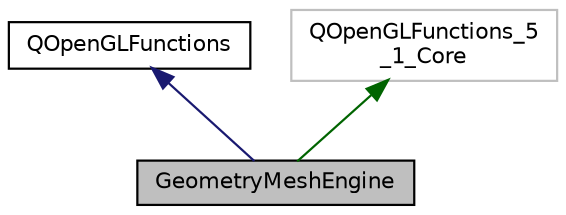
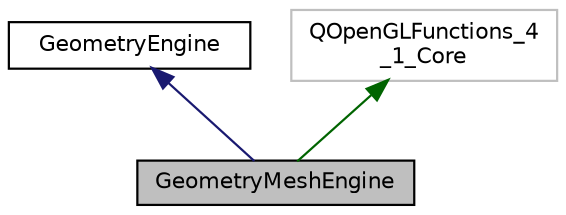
(130, 45) -> (130, 45)
(424, 45) -> (424, 45)
